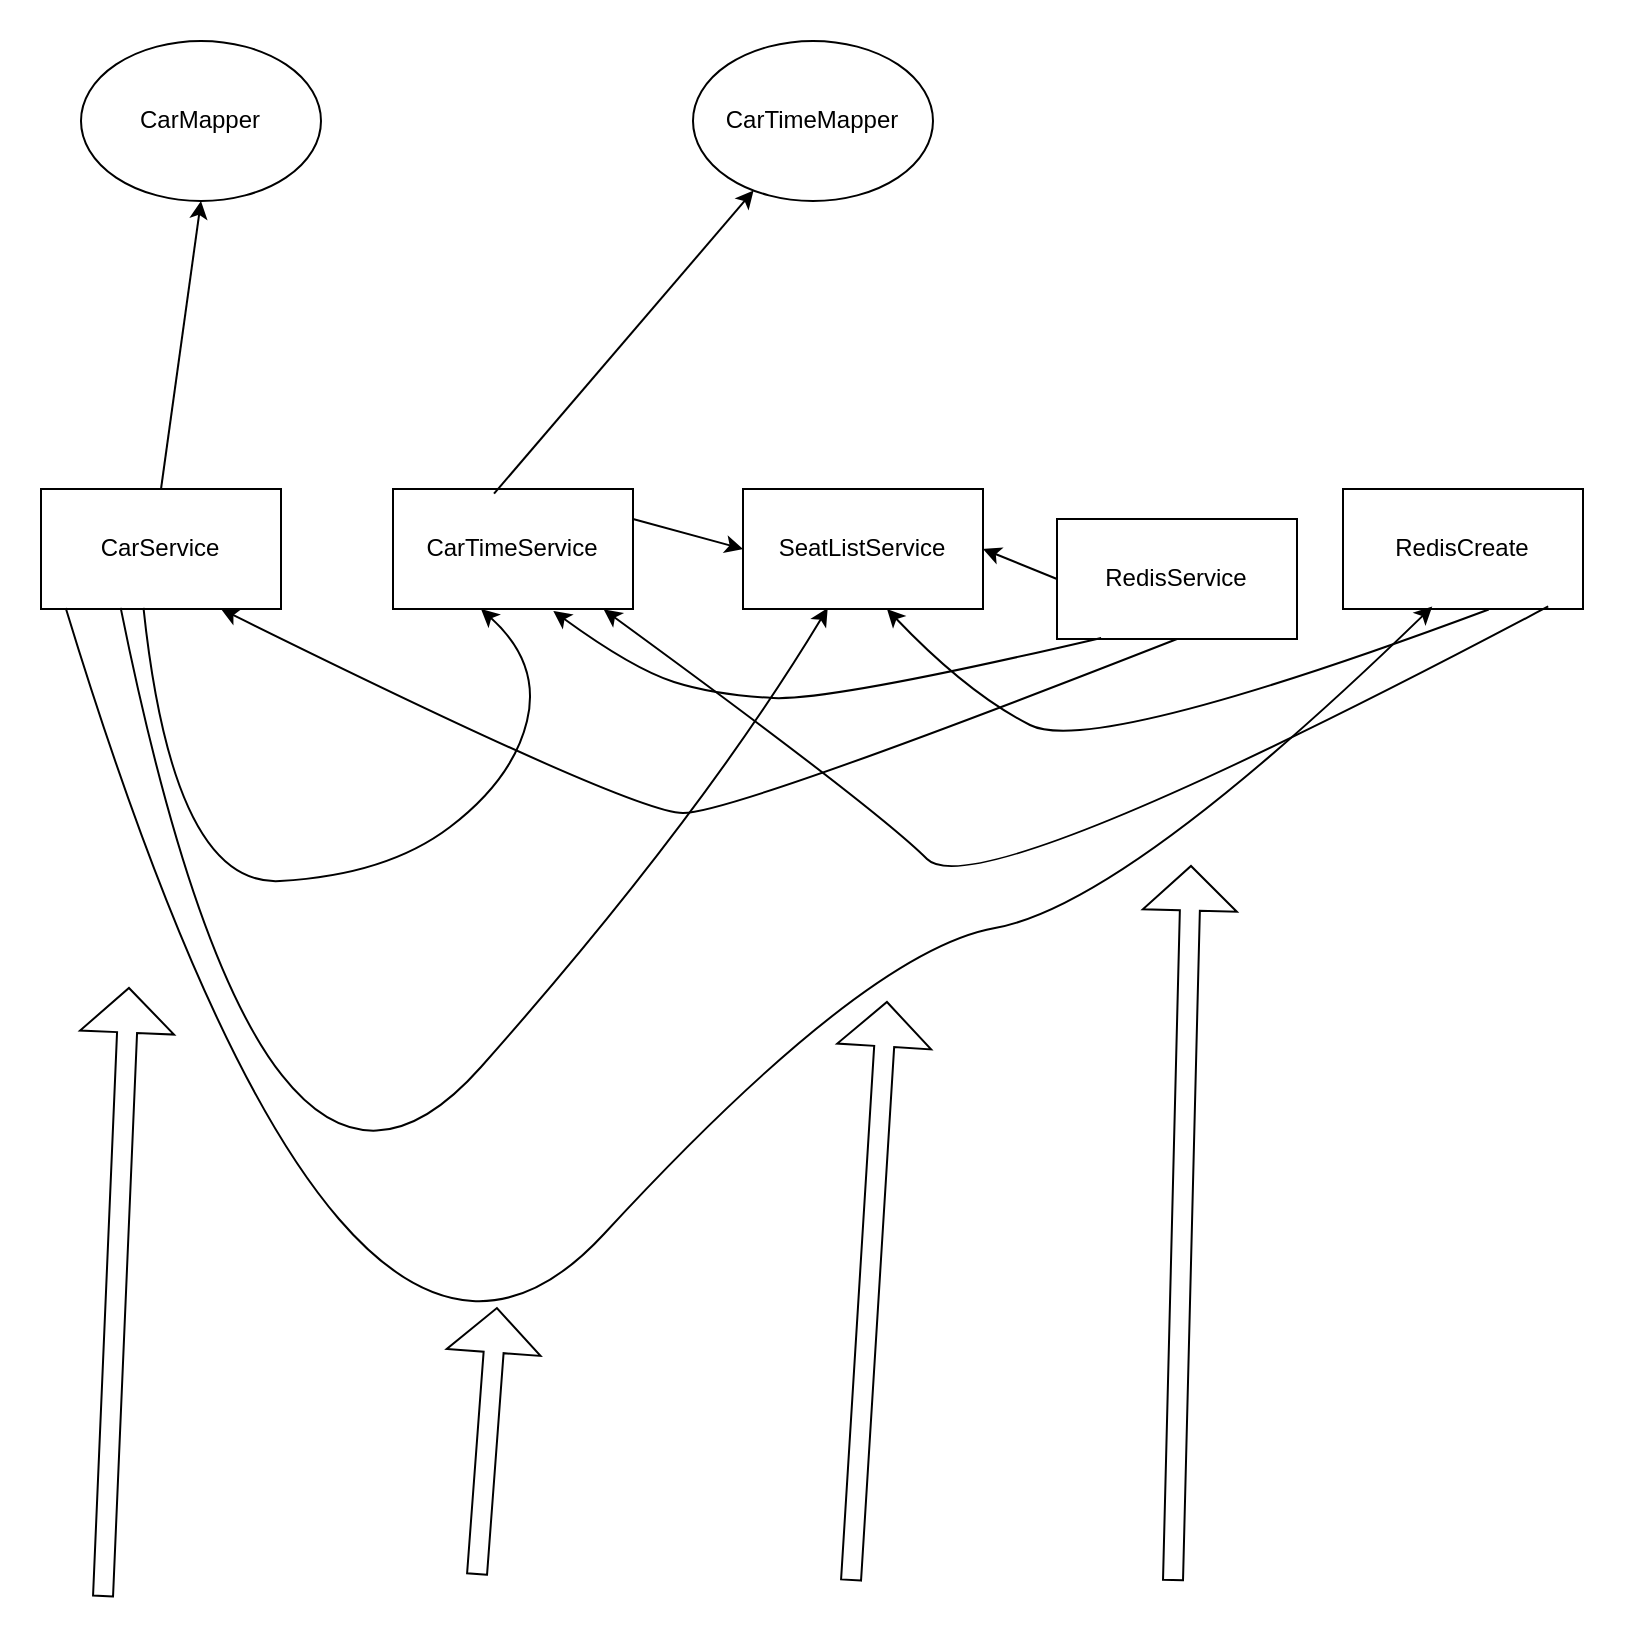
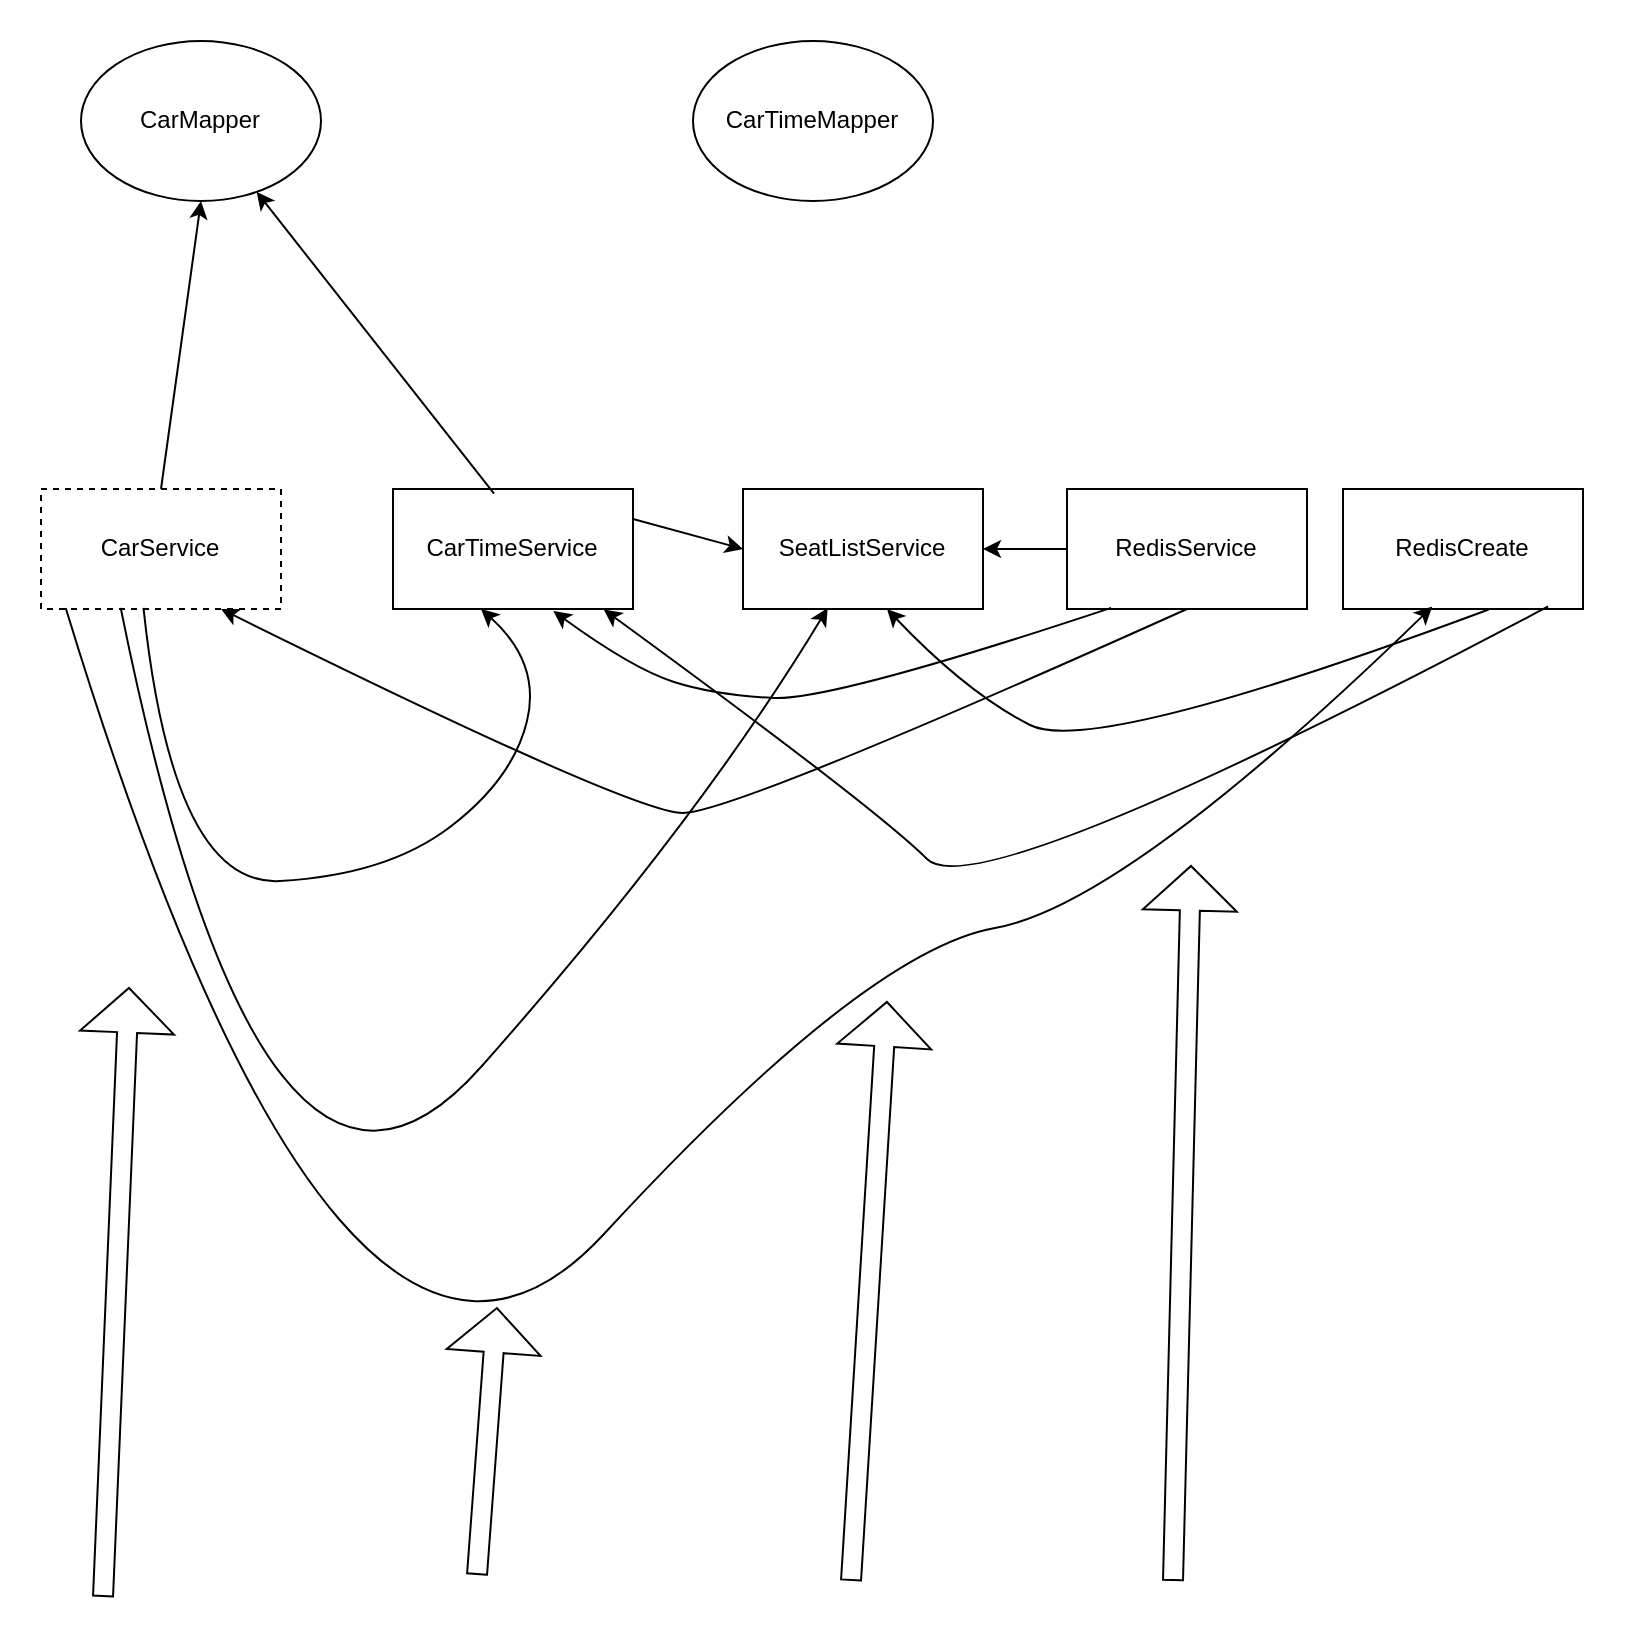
(620, 347) -> (380, 348)
(161, 549) -> (161, 549)
(1177, 579) -> (1187, 549)
